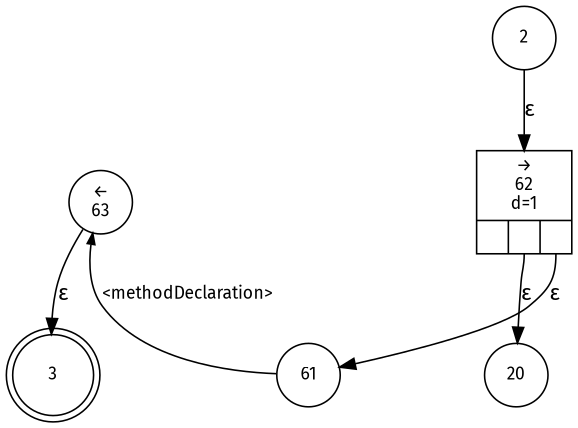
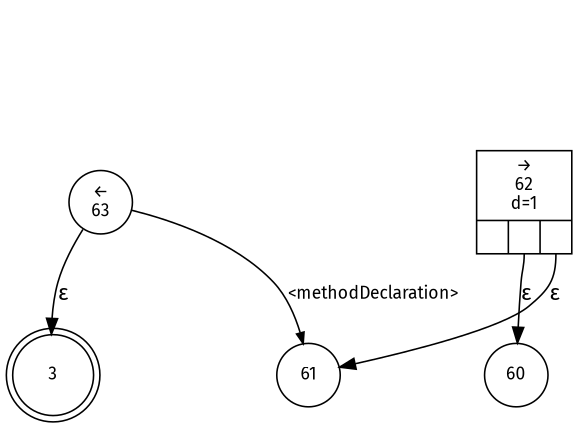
(524, 38) -> none
(152, 346) -> (233, 251)
(516, 375) -> (516, 375)
